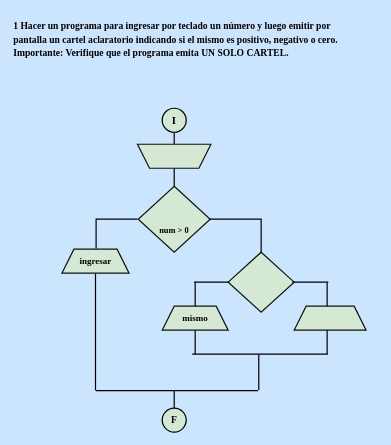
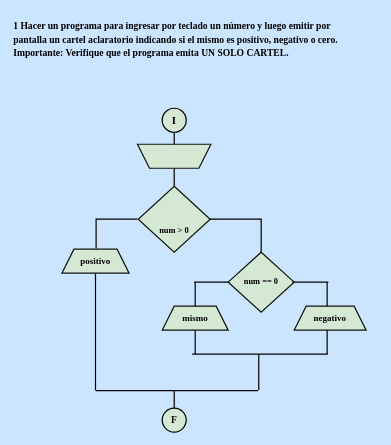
(96, 261) -> (96, 261)
none -> (261, 282)
none -> (330, 318)
